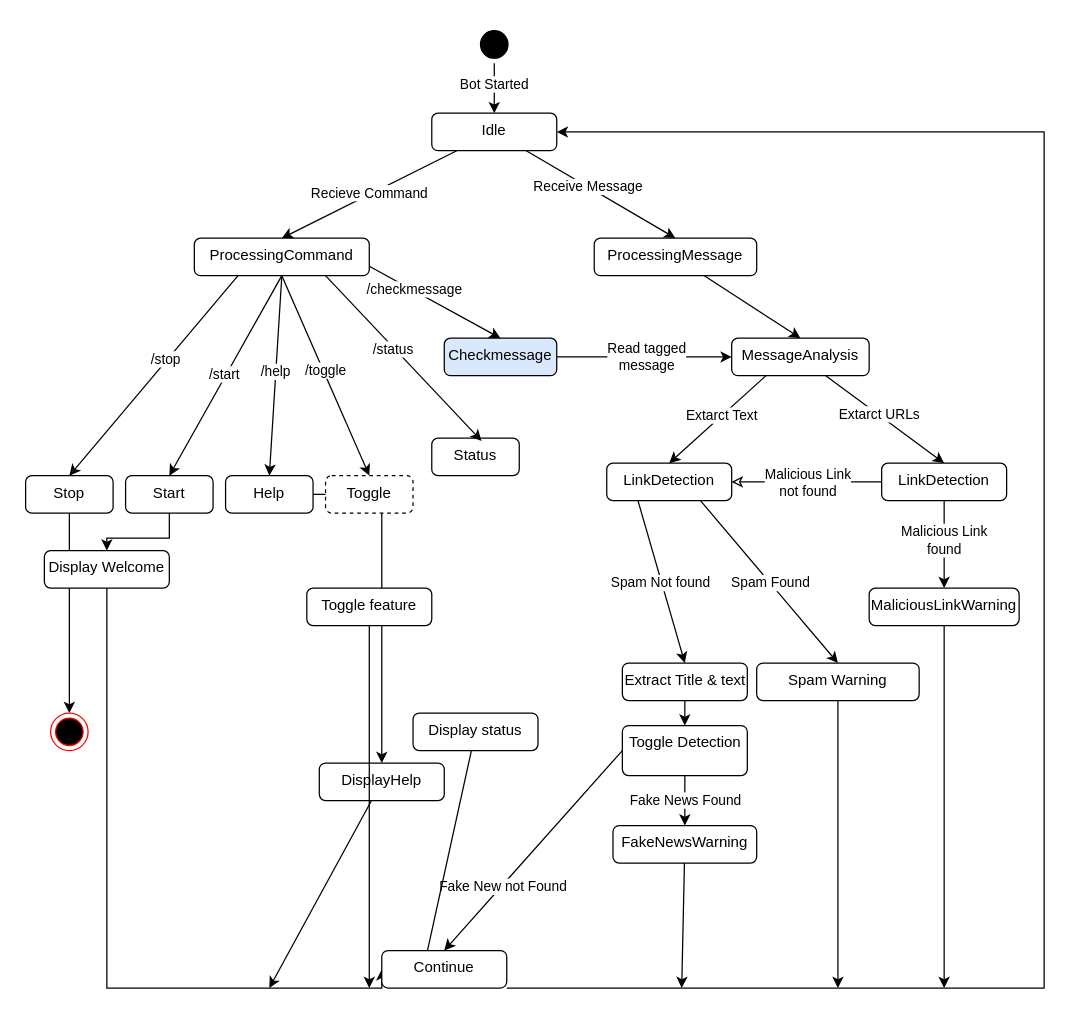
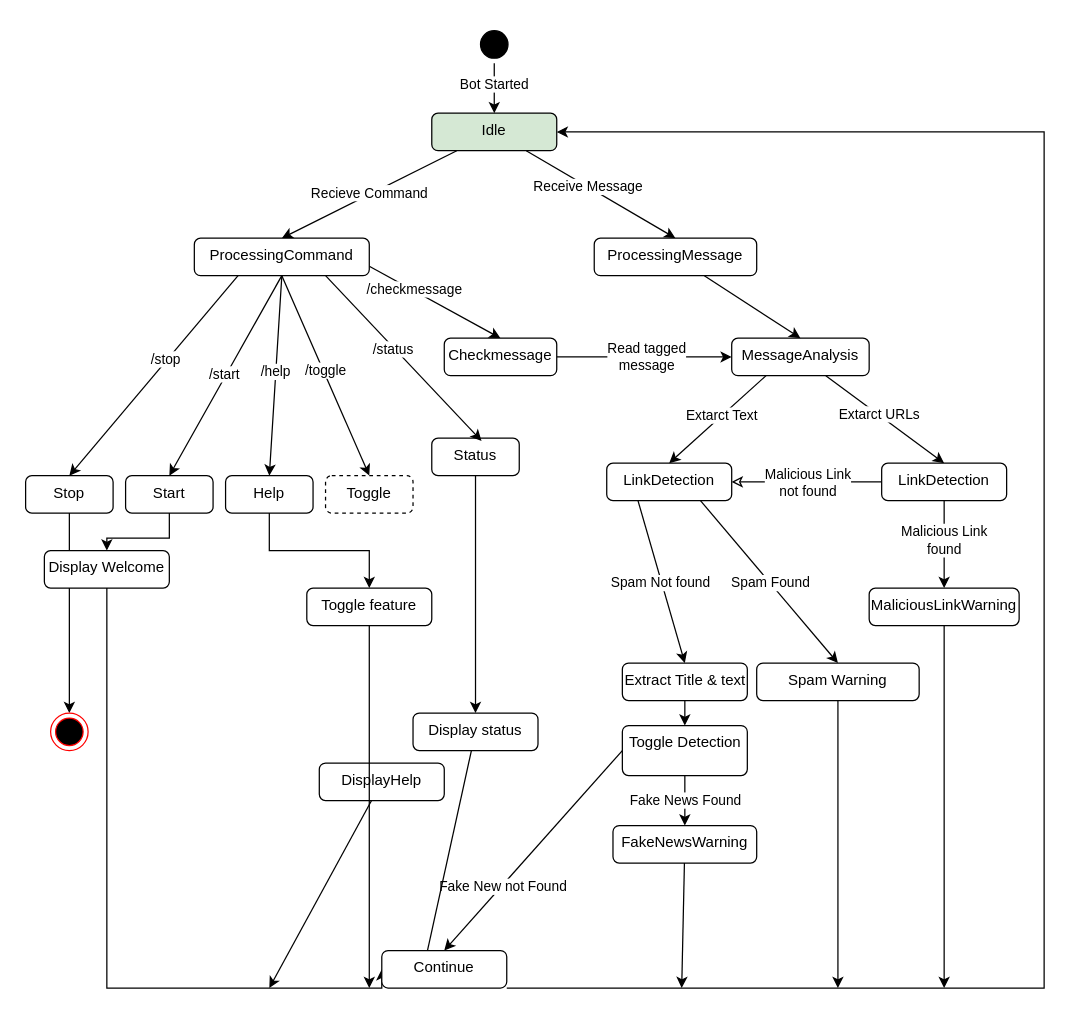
(494, 132) -> (494, 132)
(501, 357) -> (501, 357)
none -> (476, 590)
(382, 689) -> (315, 551)
